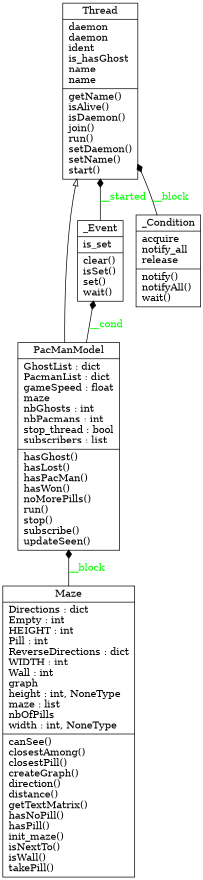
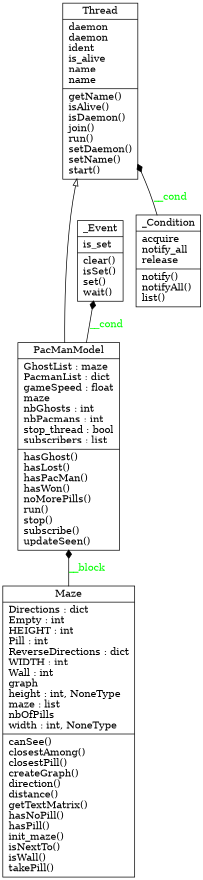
(99, 59) -> (87, 59)
(170, 197) -> (170, 197)
(100, 204) -> none
(156, 298) -> (154, 298)
(62, 367) -> (66, 367)
